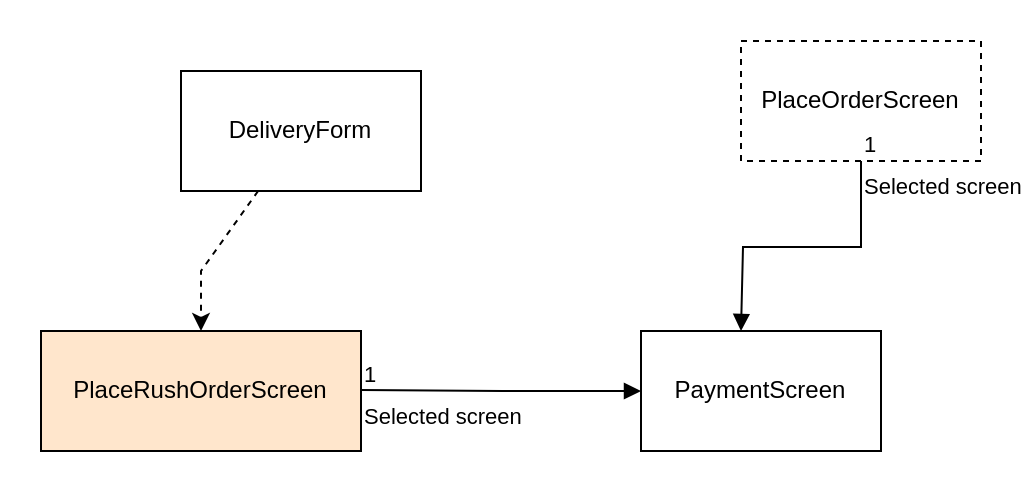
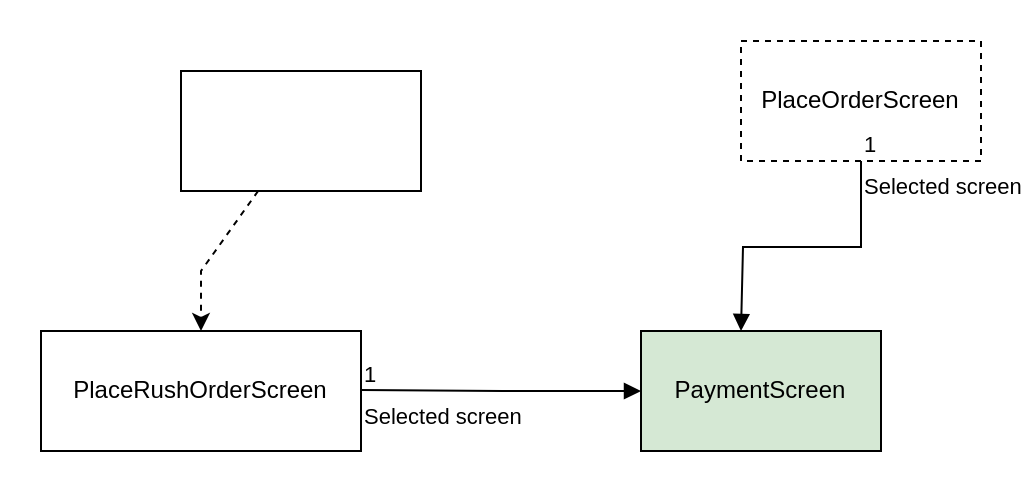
(301, 131) -> none
(201, 391) -> (201, 391)
(761, 391) -> (761, 391)
